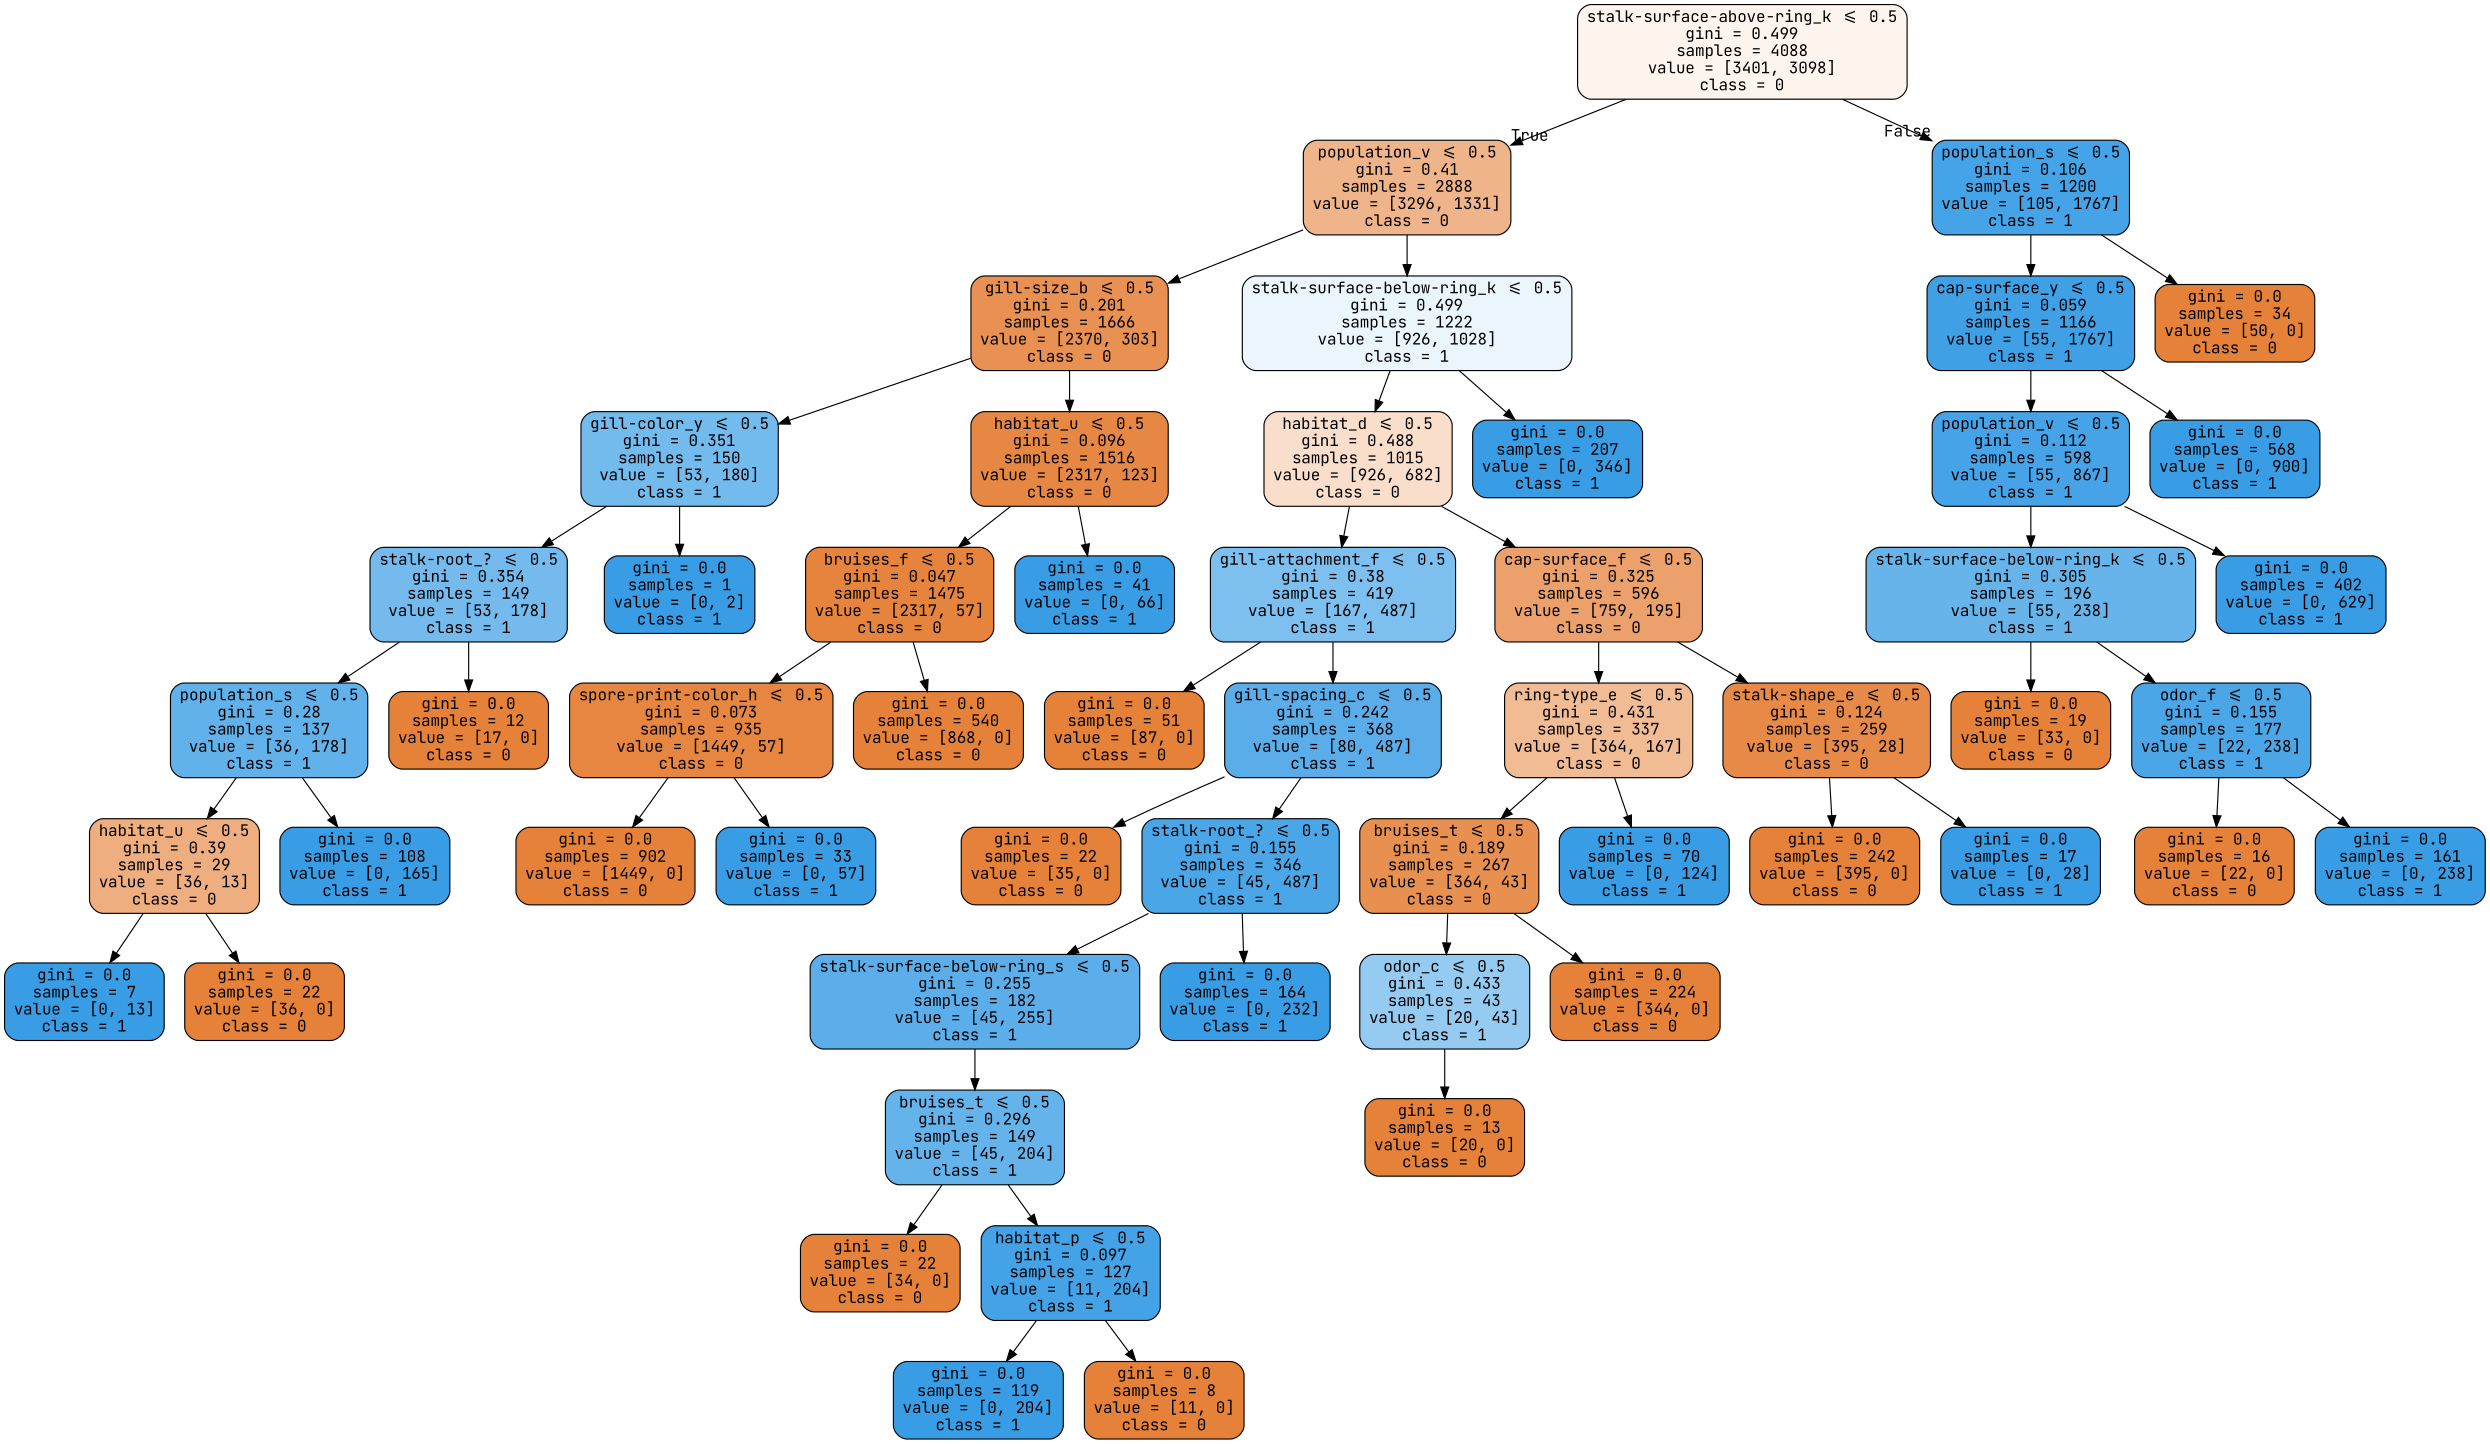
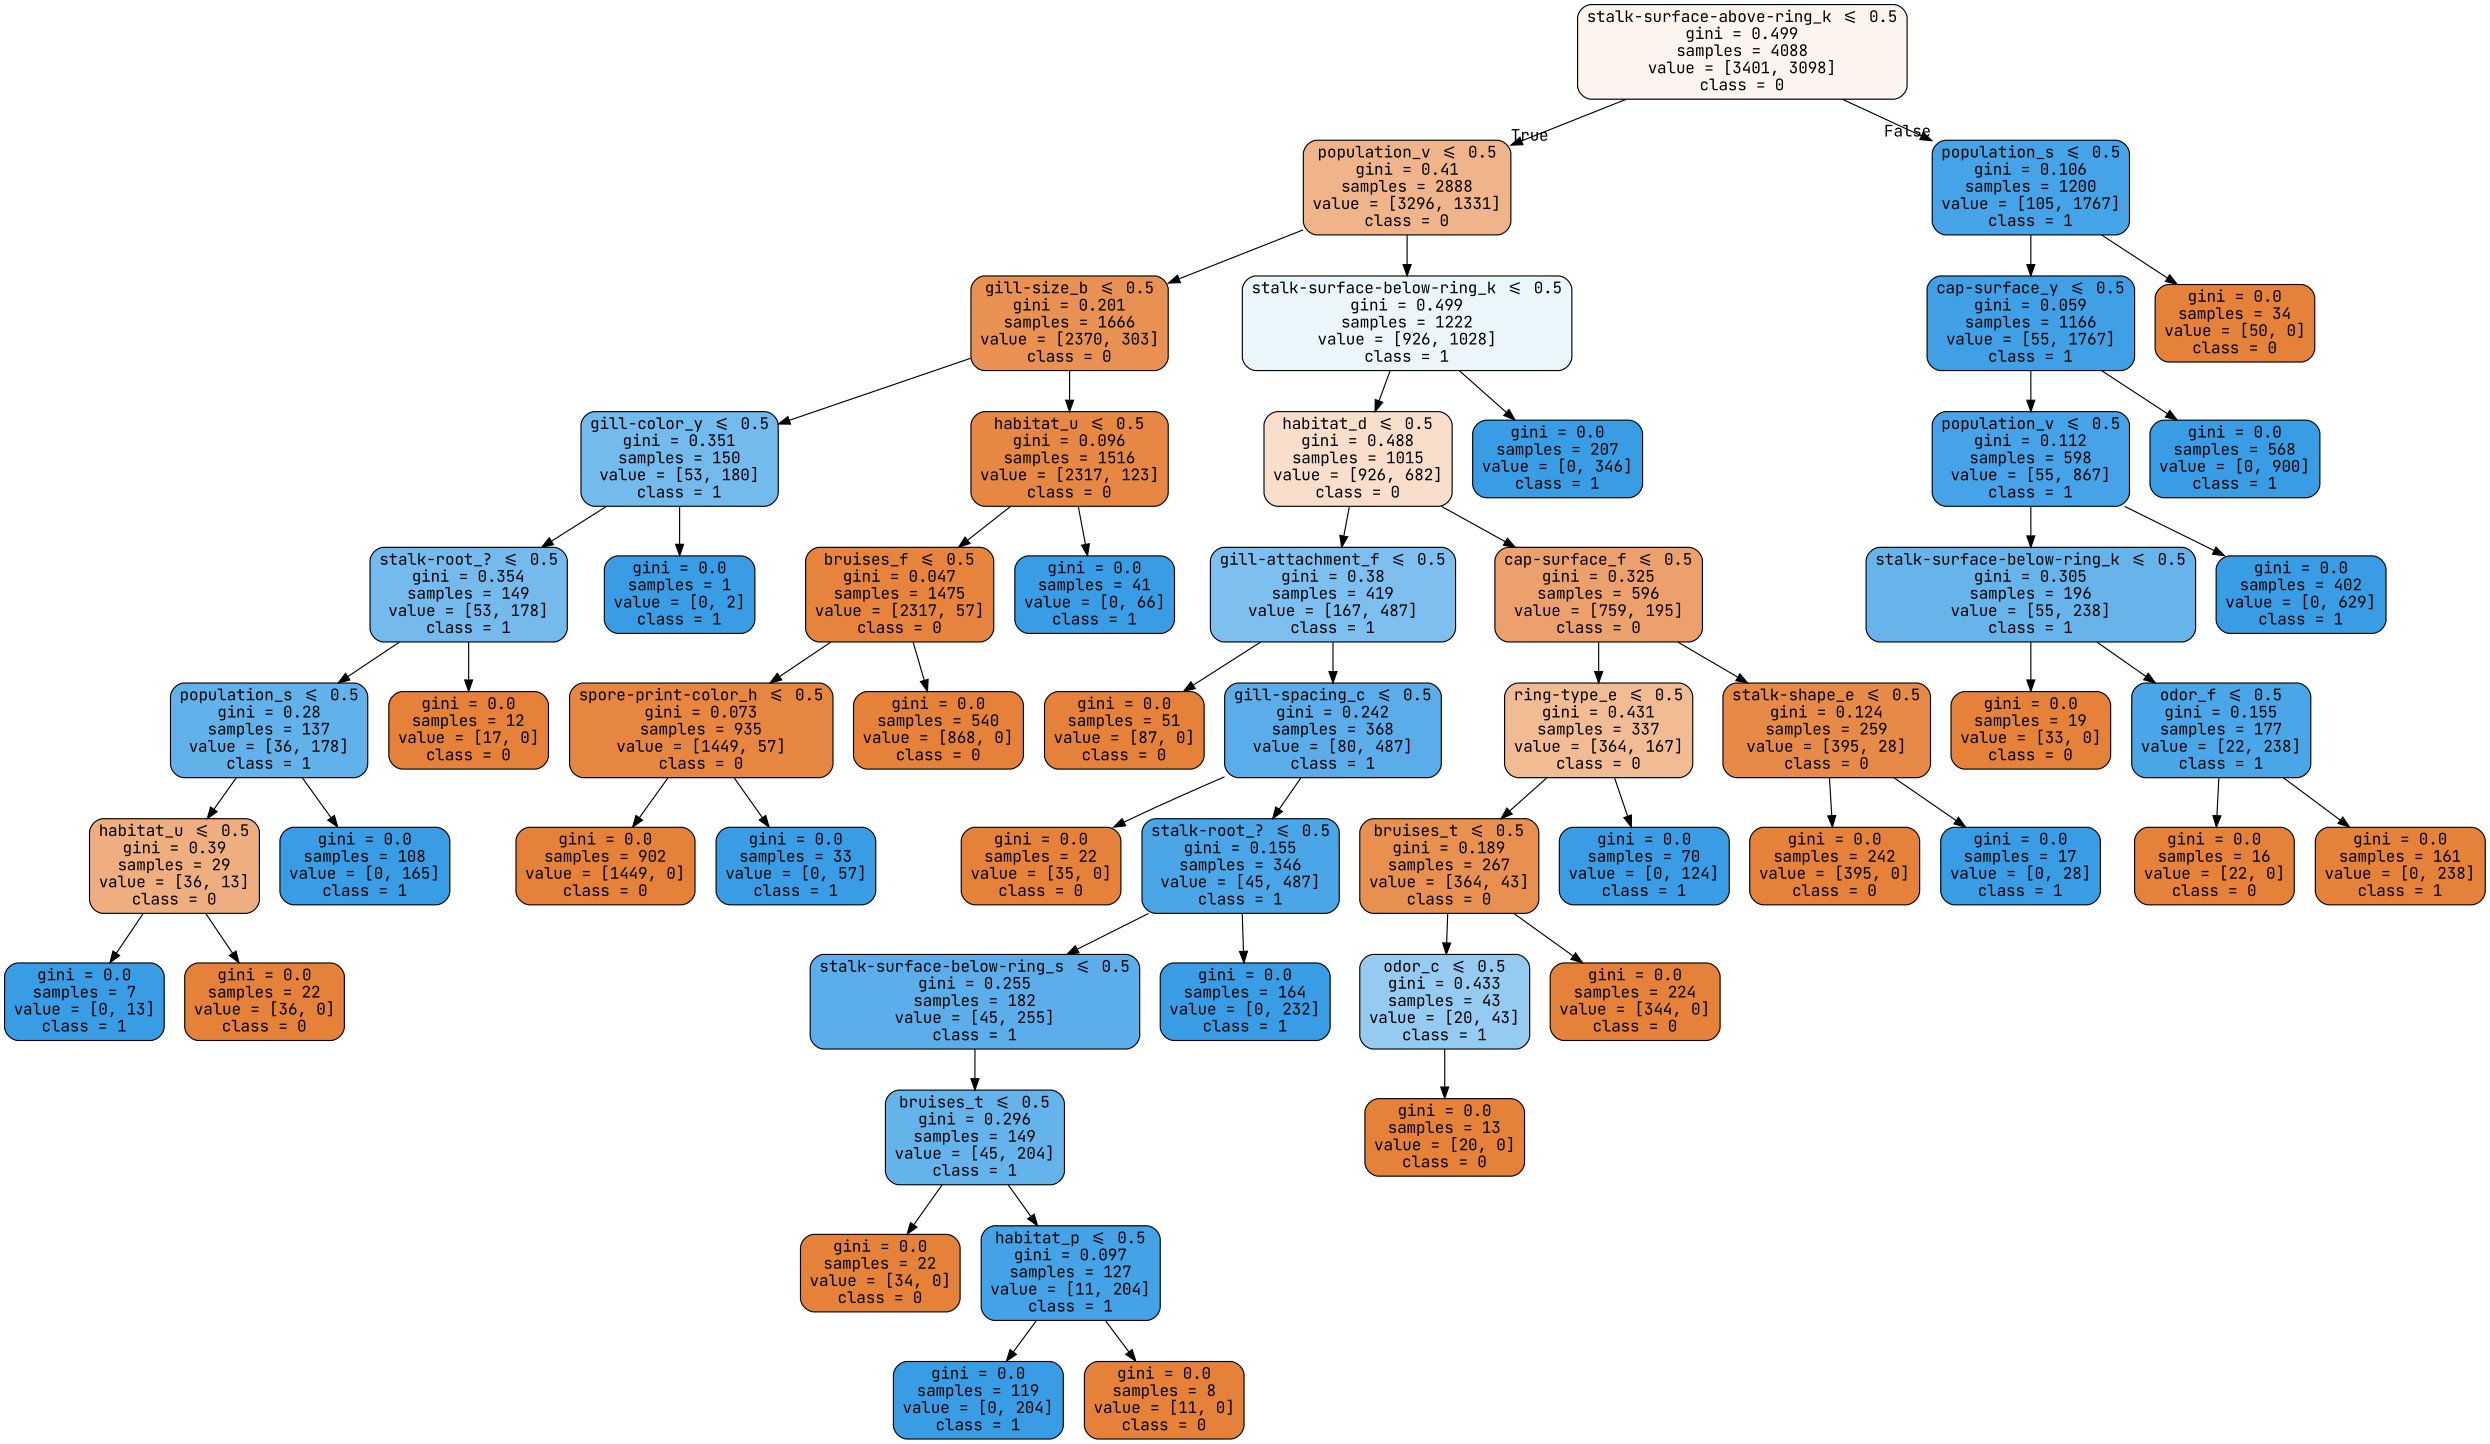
(2400, 866) -> (2400, 866)
